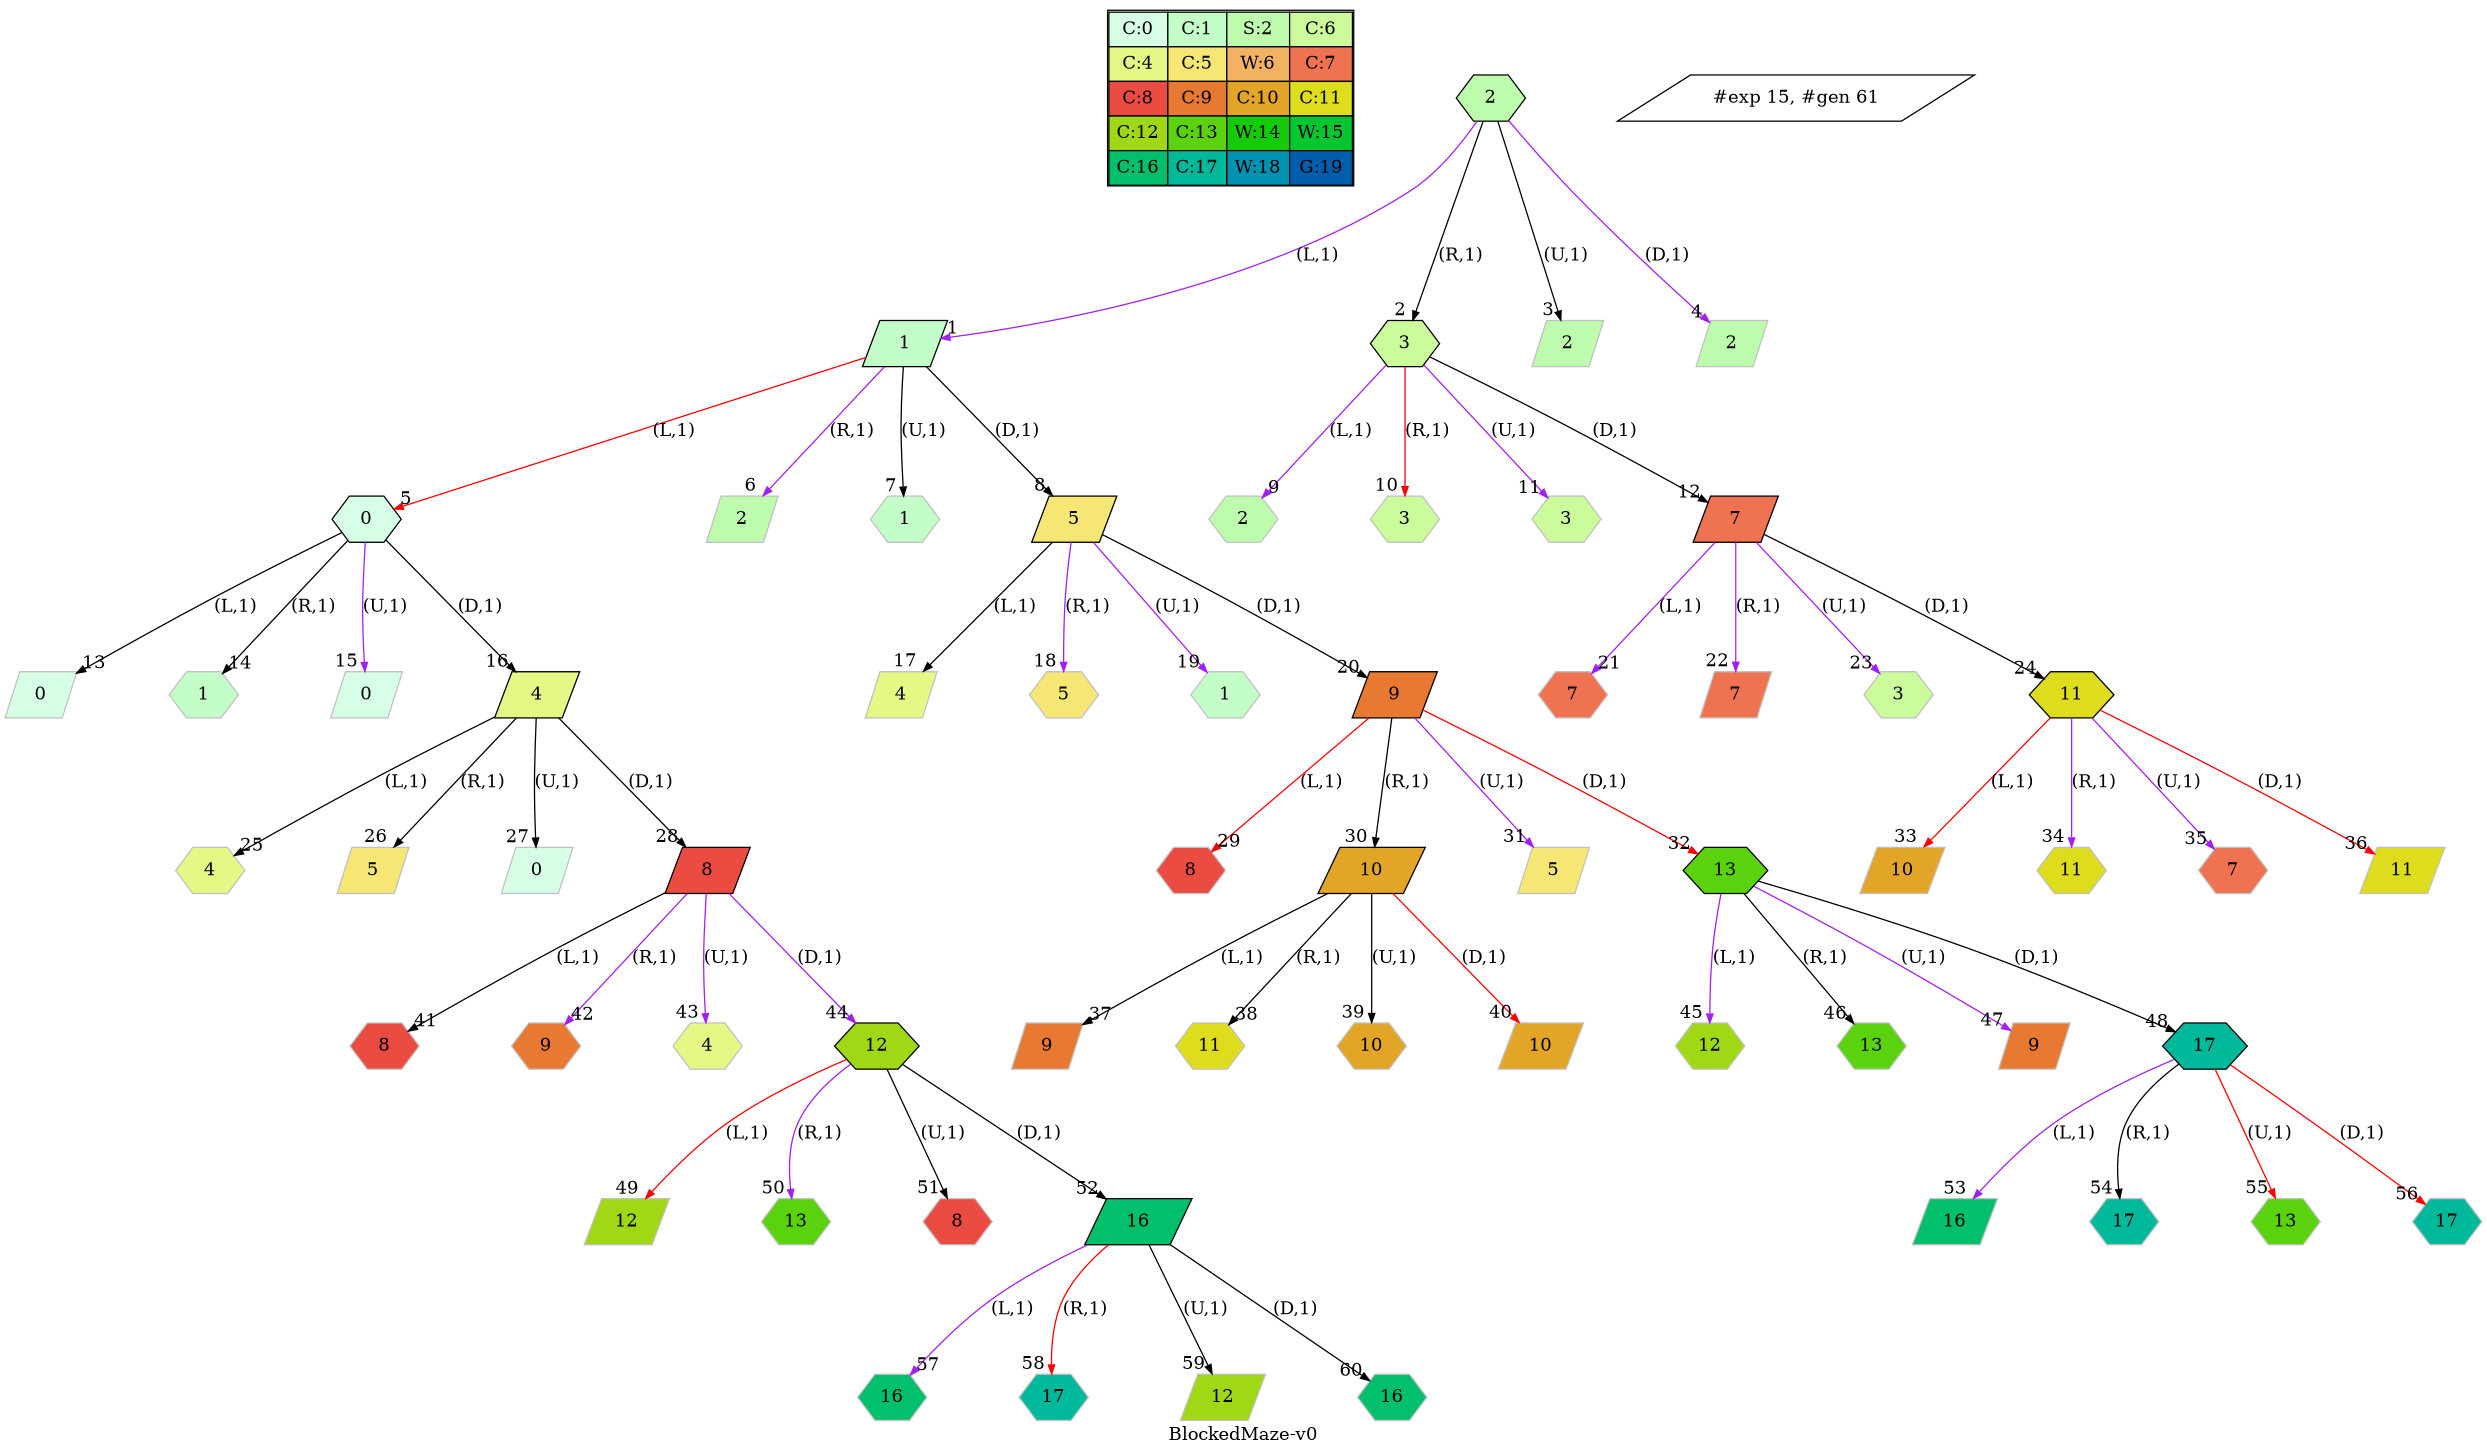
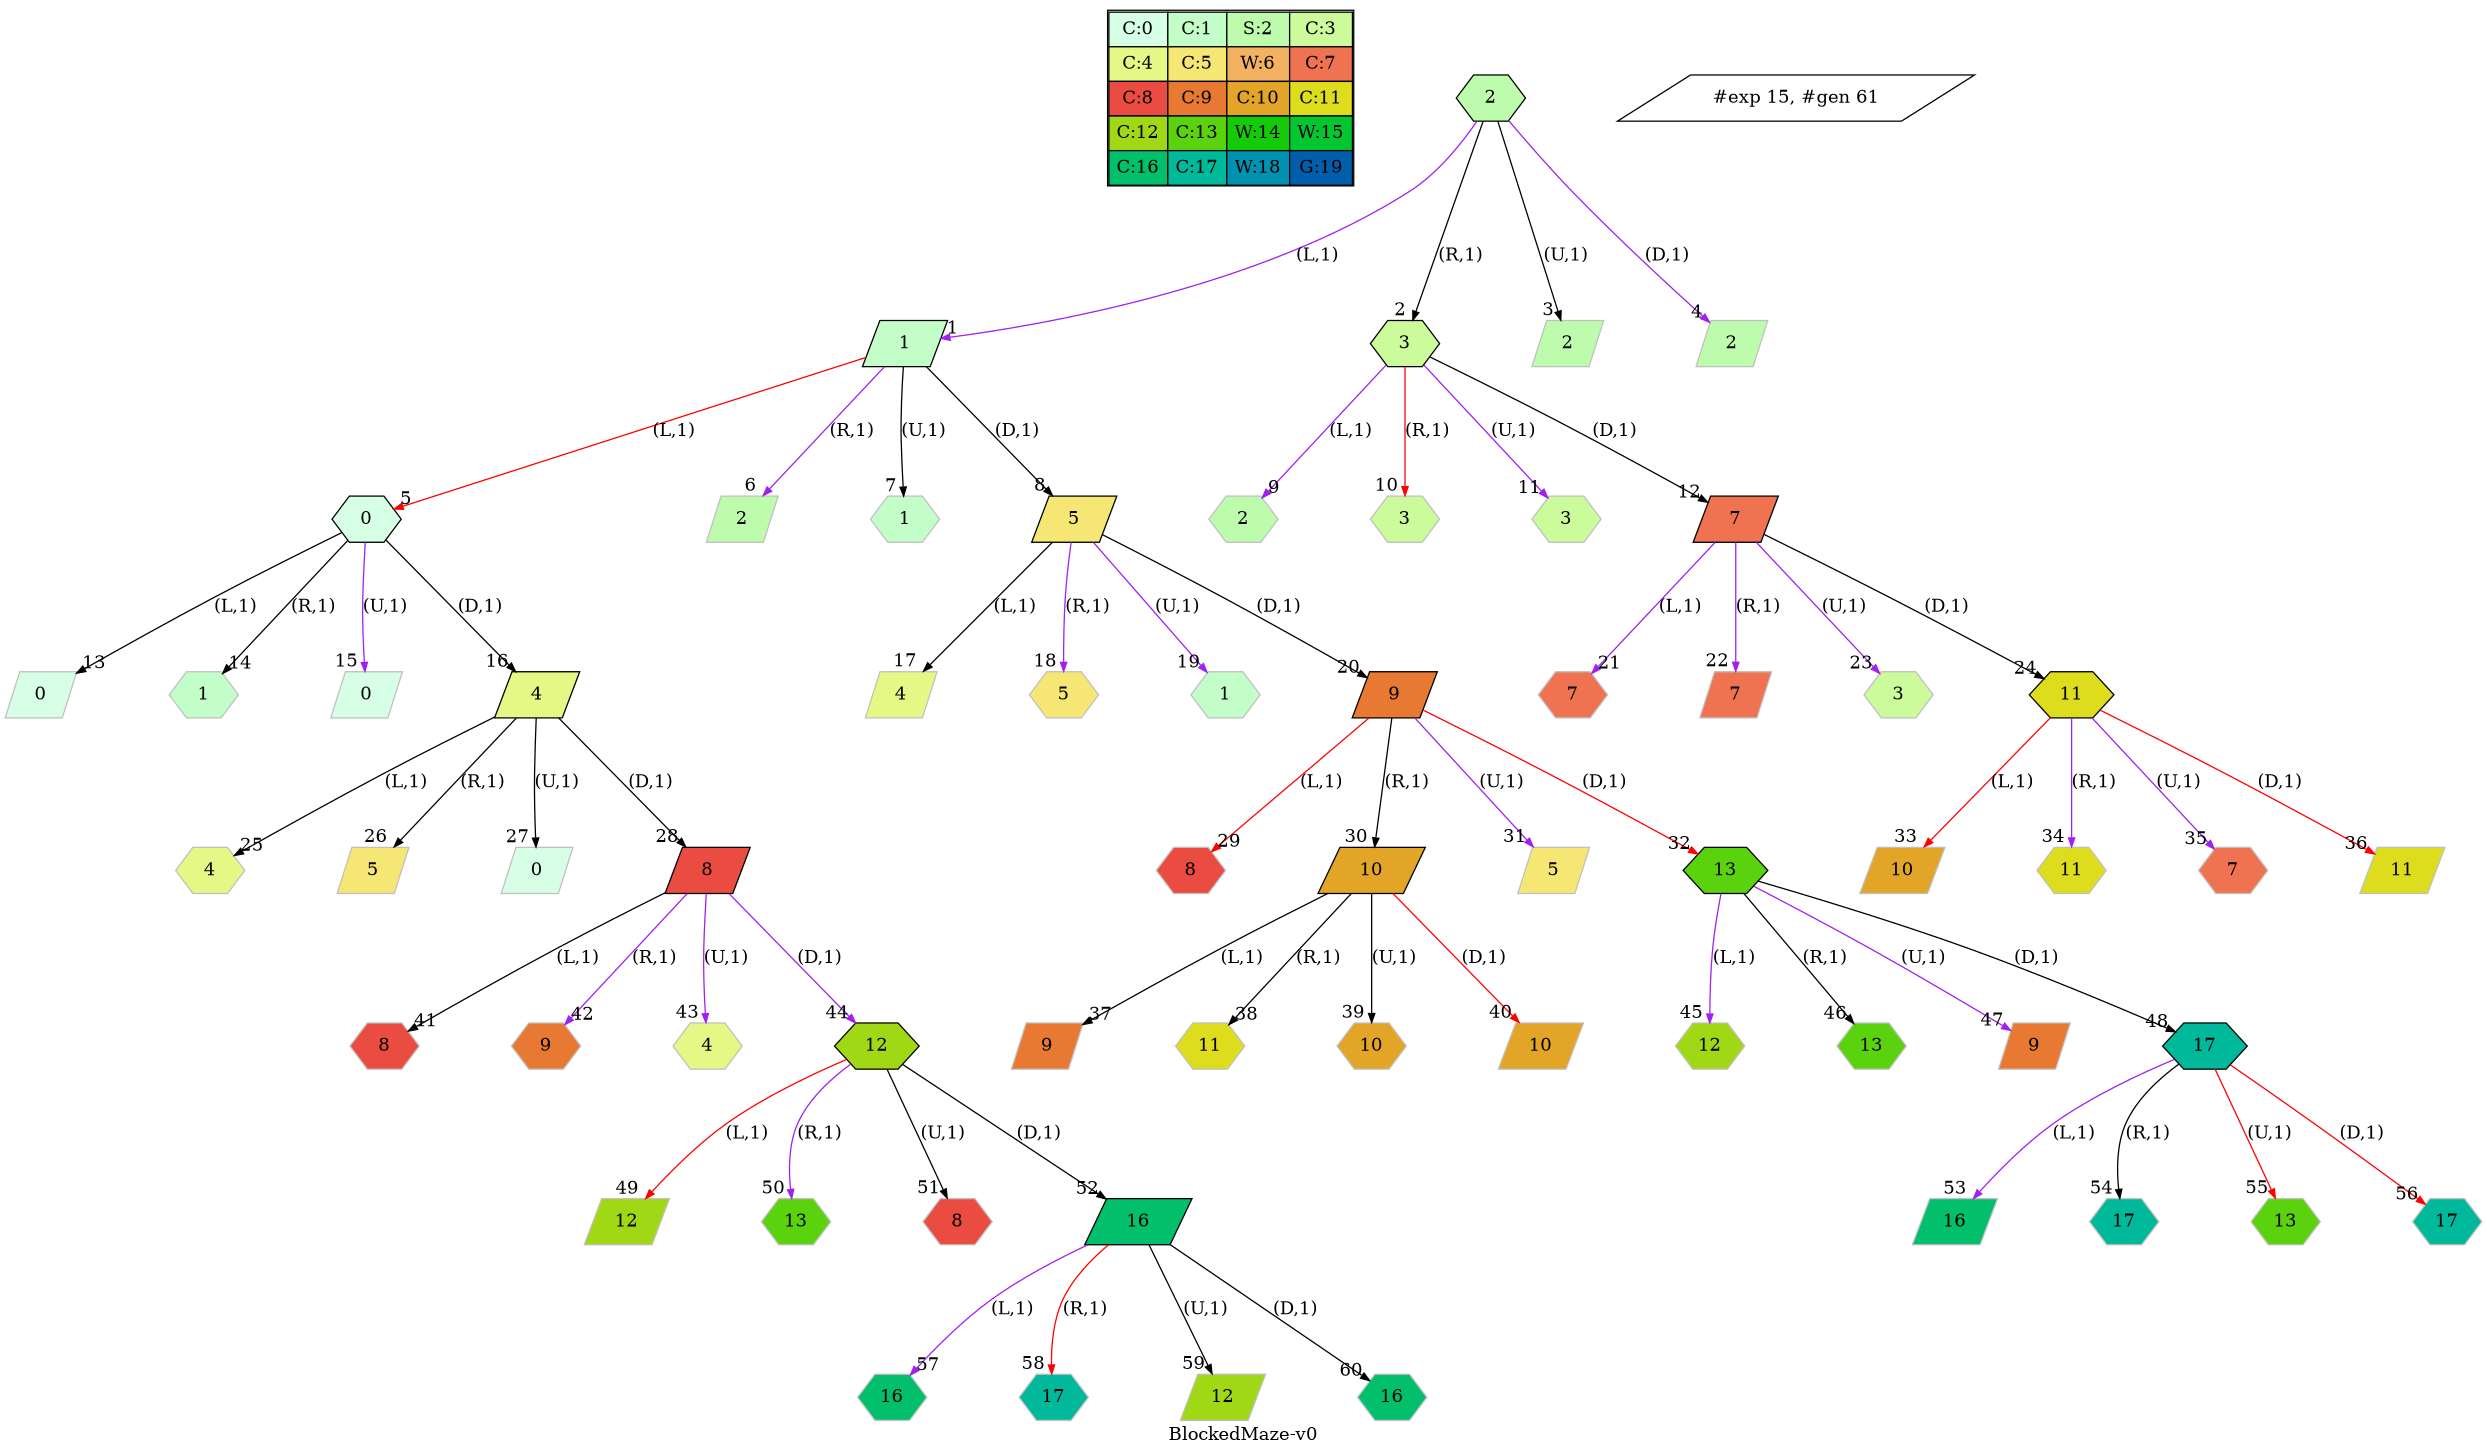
(1321, 29) -> (1321, 29)
